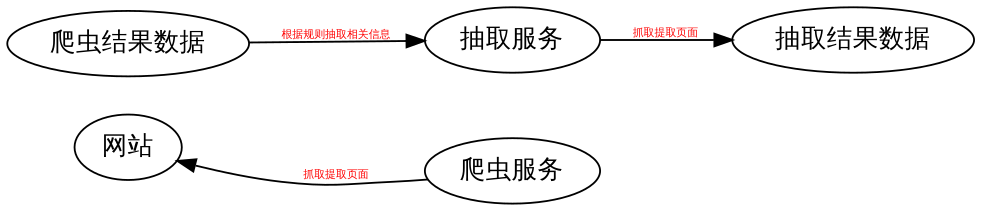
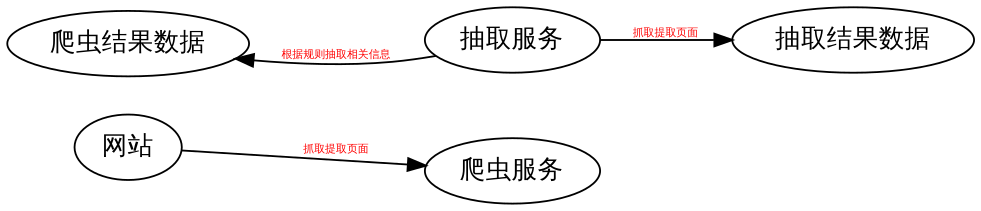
(328, 42) -> (345, 64)
(311, 184) -> (294, 157)
